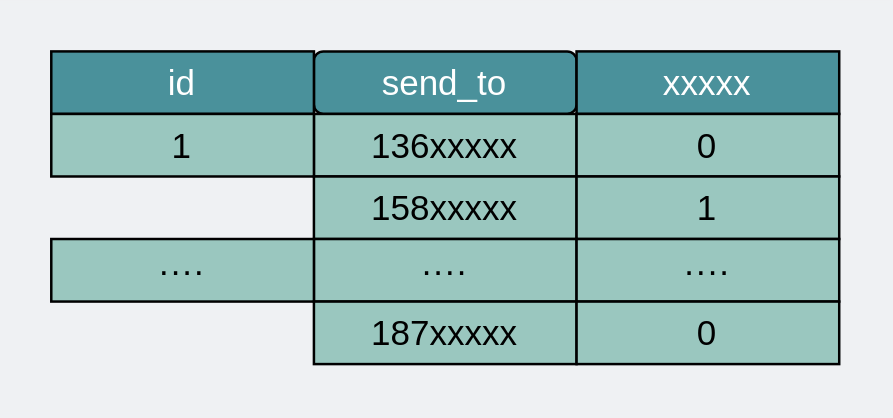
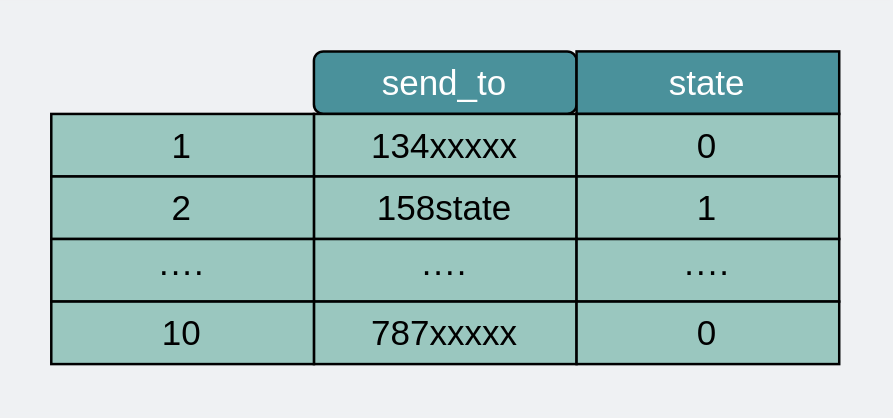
(183, 83) -> none
(708, 84) -> (708, 84)
(445, 146) -> (445, 146)
none -> (183, 208)
(445, 209) -> (445, 209)
none -> (183, 333)
(445, 334) -> (445, 334)
